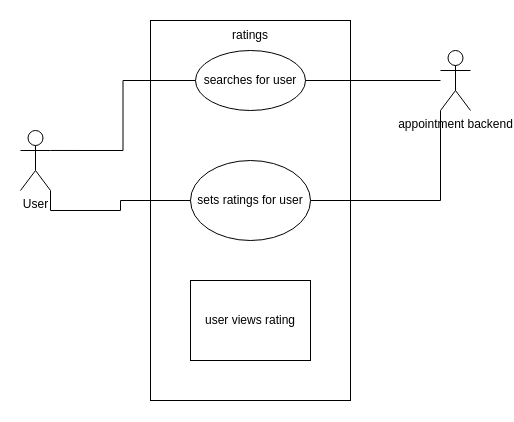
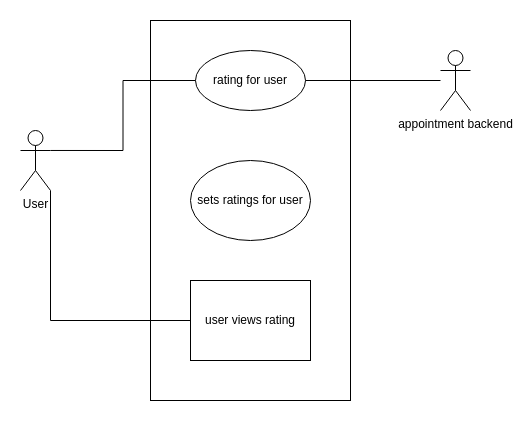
(251, 36) -> none
(251, 81) -> (251, 81)
(421, 201) -> none
(121, 208) -> (64, 321)
